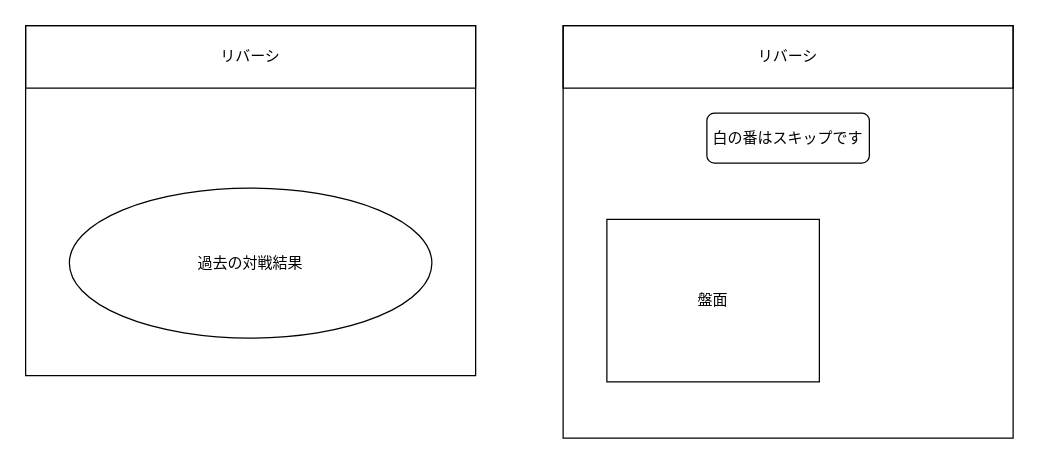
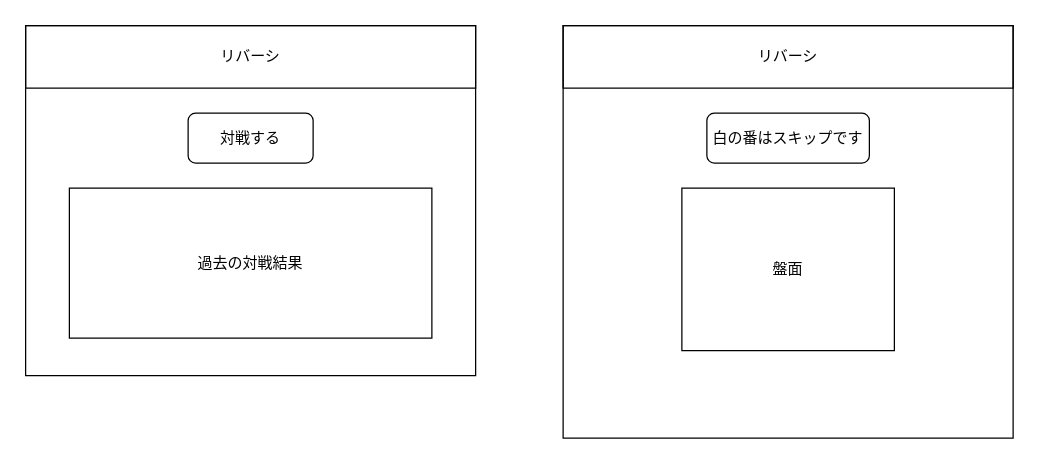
none -> (251, 138)
(251, 263) -> (251, 263)
(713, 301) -> (788, 269)
